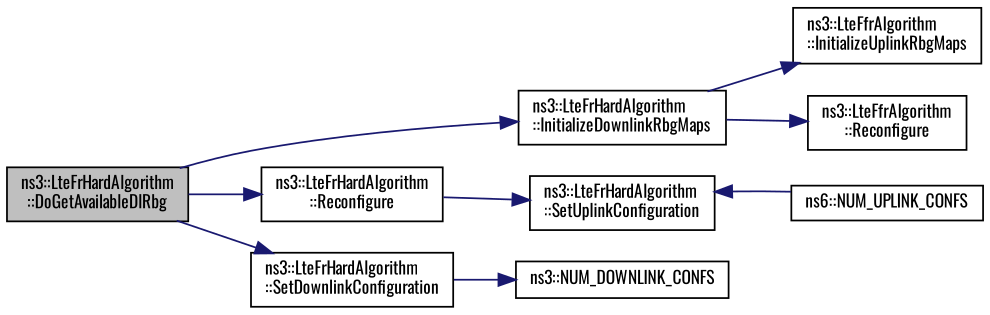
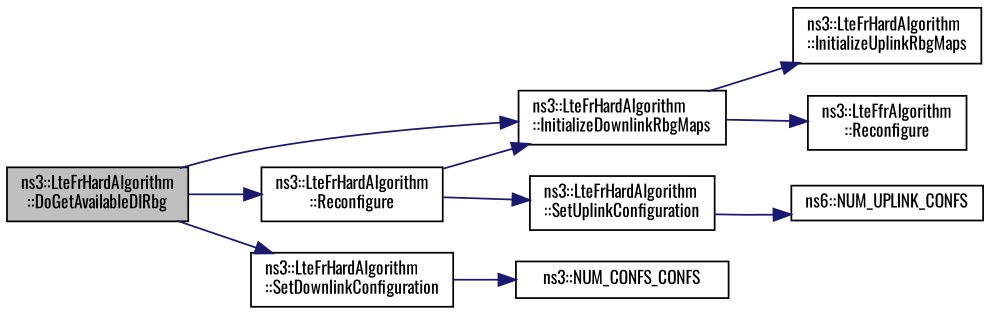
(887, 36) -> (887, 36)
none -> (478, 159)
(762, 191) -> (744, 215)
(622, 280) -> (622, 280)
